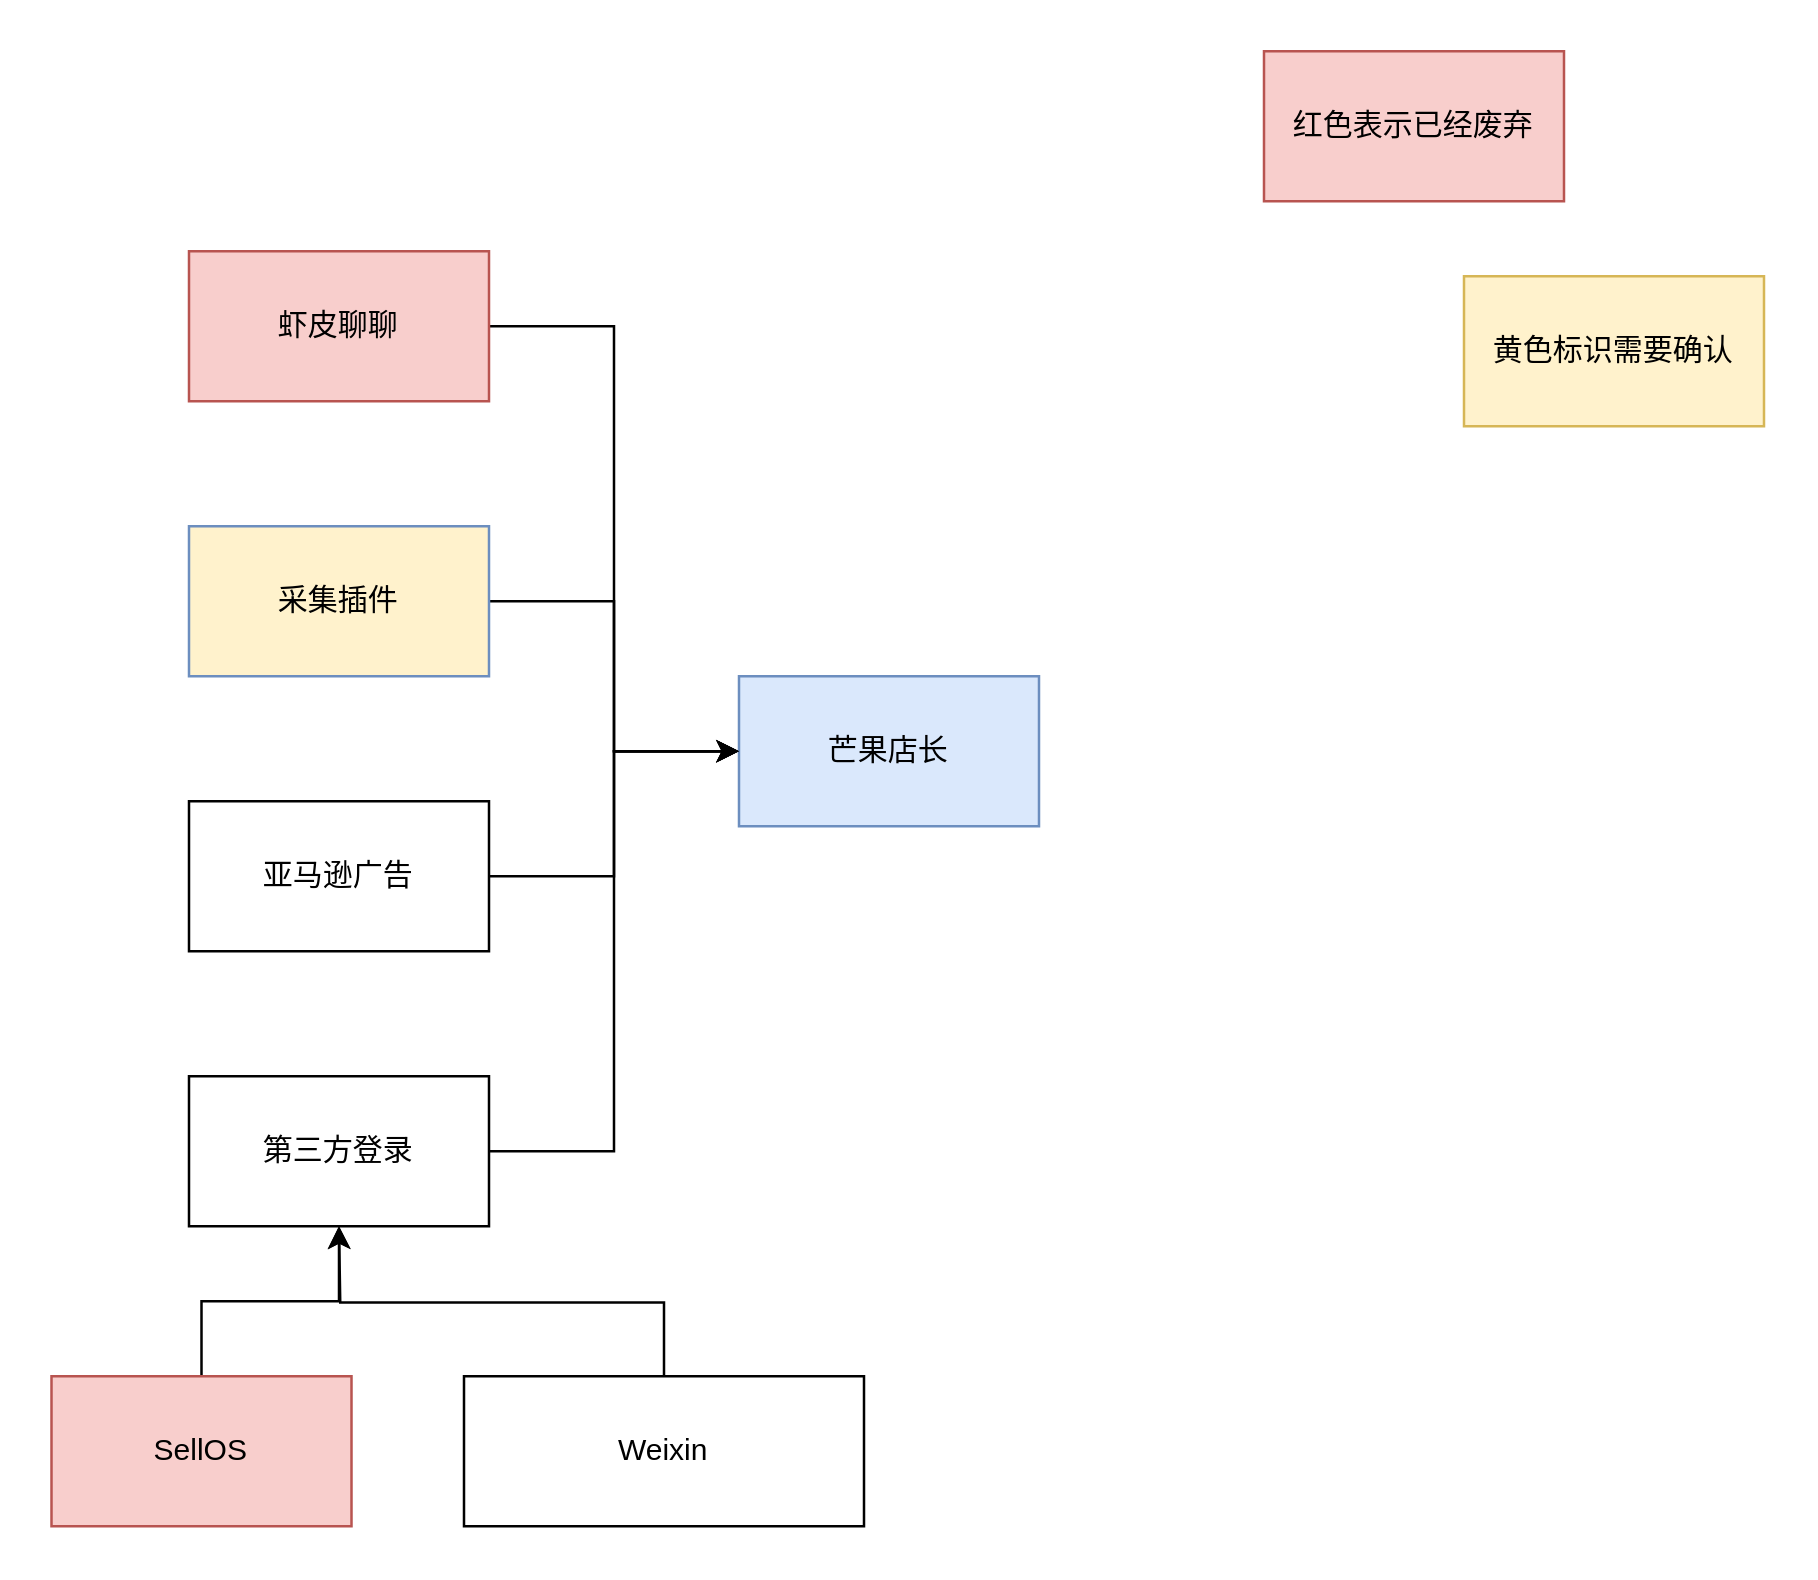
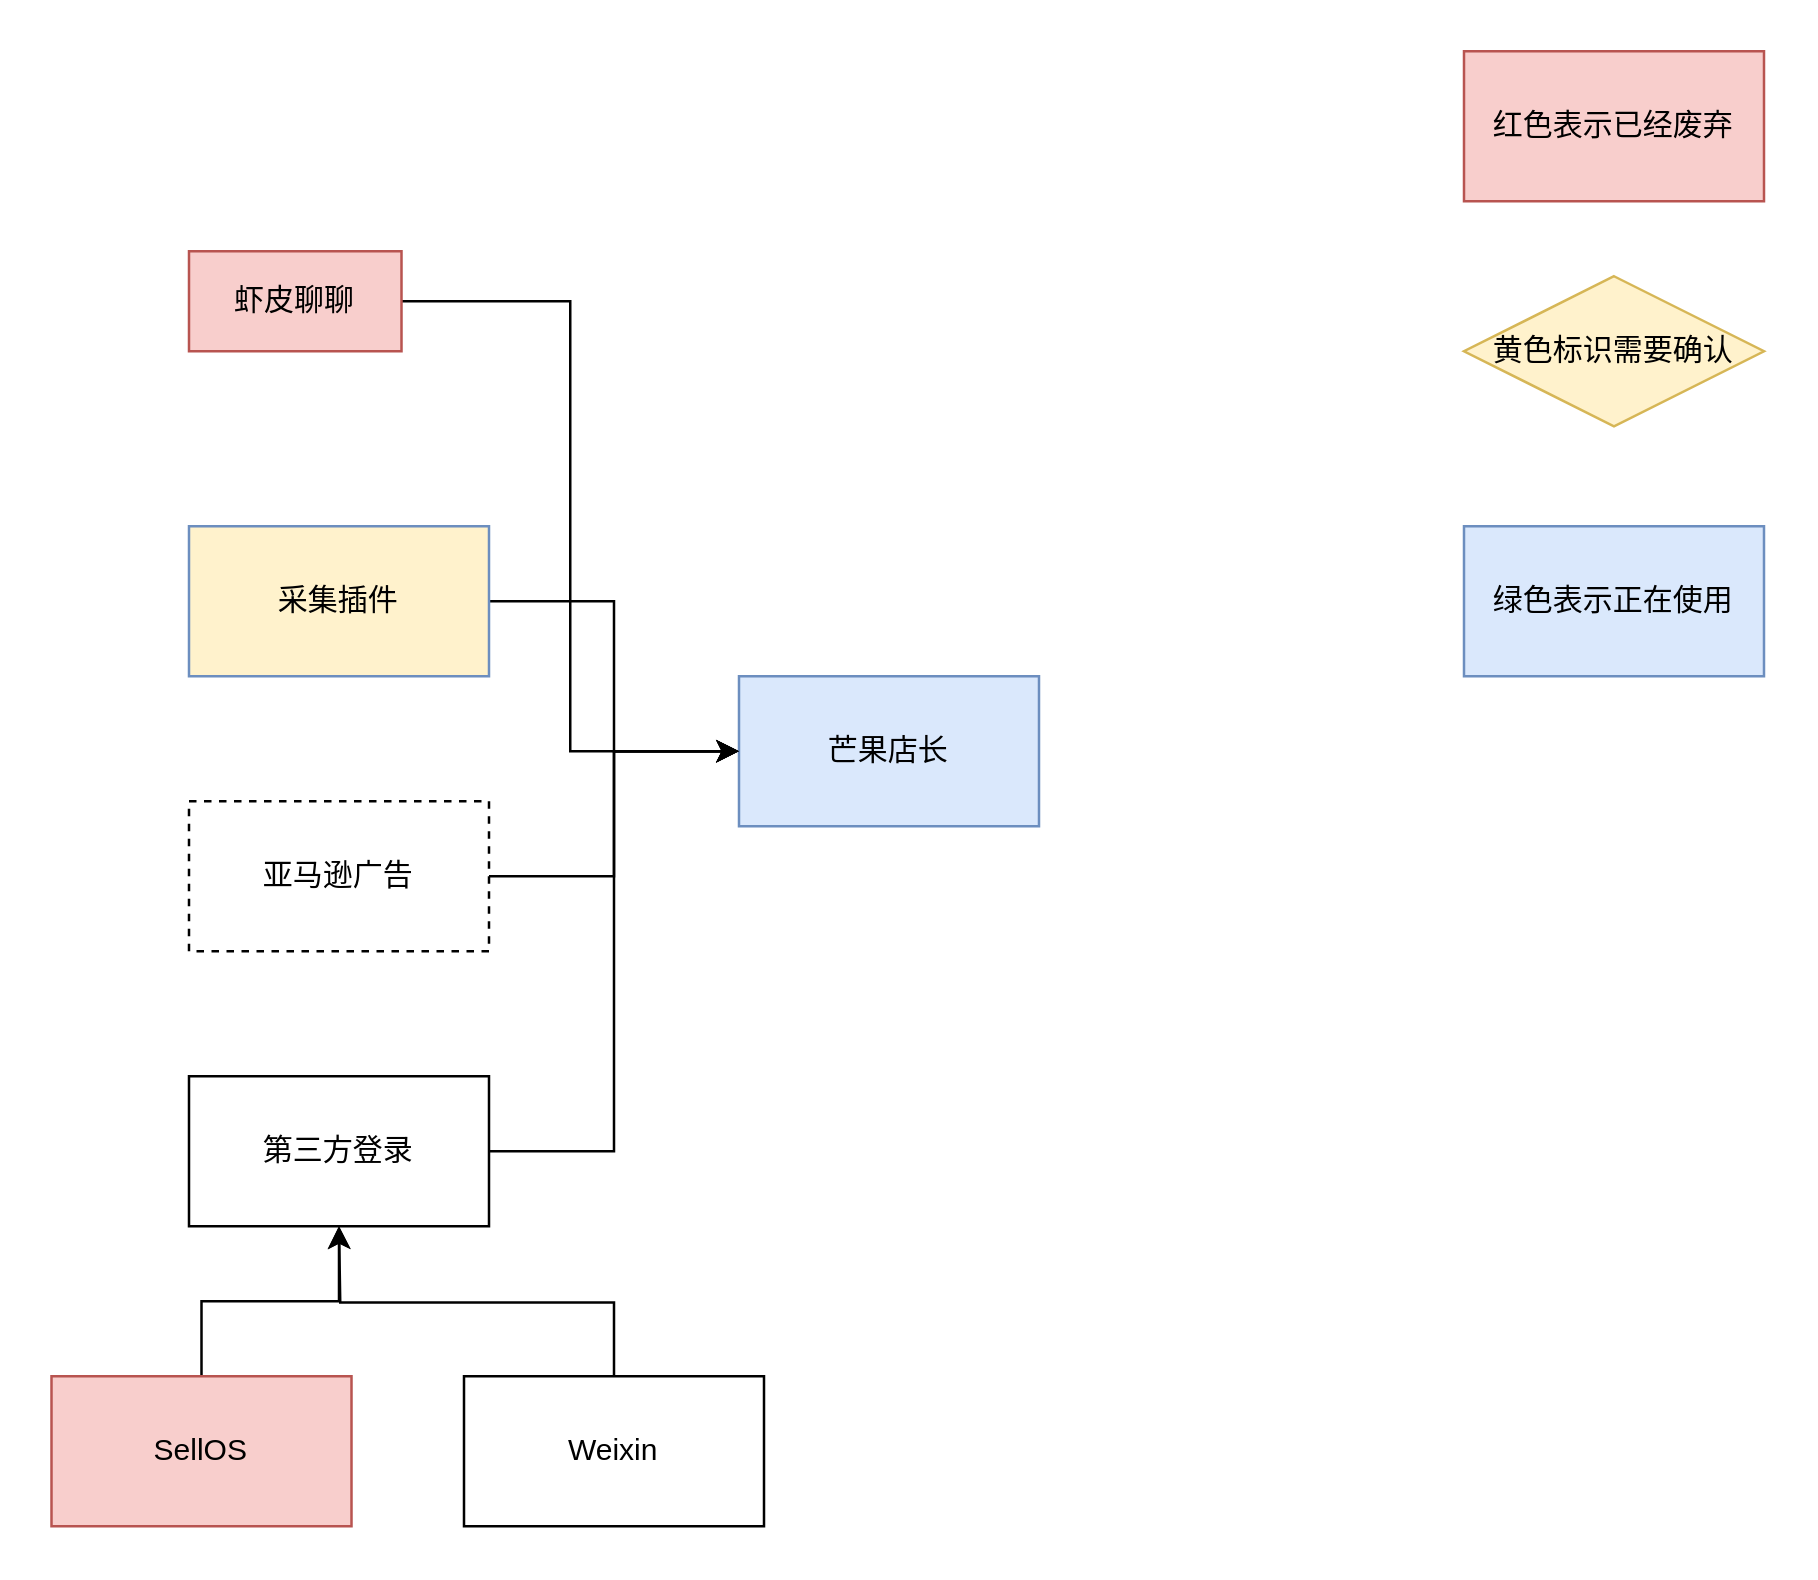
(1414, 126) -> (1614, 126)
(339, 326) -> (295, 301)
(1614, 351) -> (1614, 351)
none -> (1614, 601)
(339, 876) -> (339, 876)
(490, 876) -> (490, 876)
(664, 1451) -> (614, 1451)
